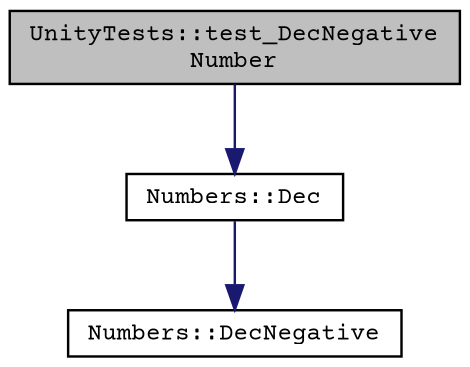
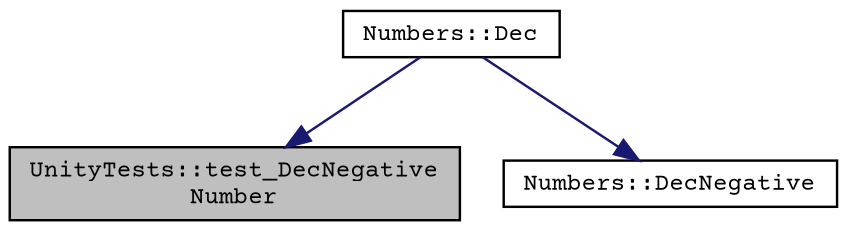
(235, 116) -> (363, 95)
